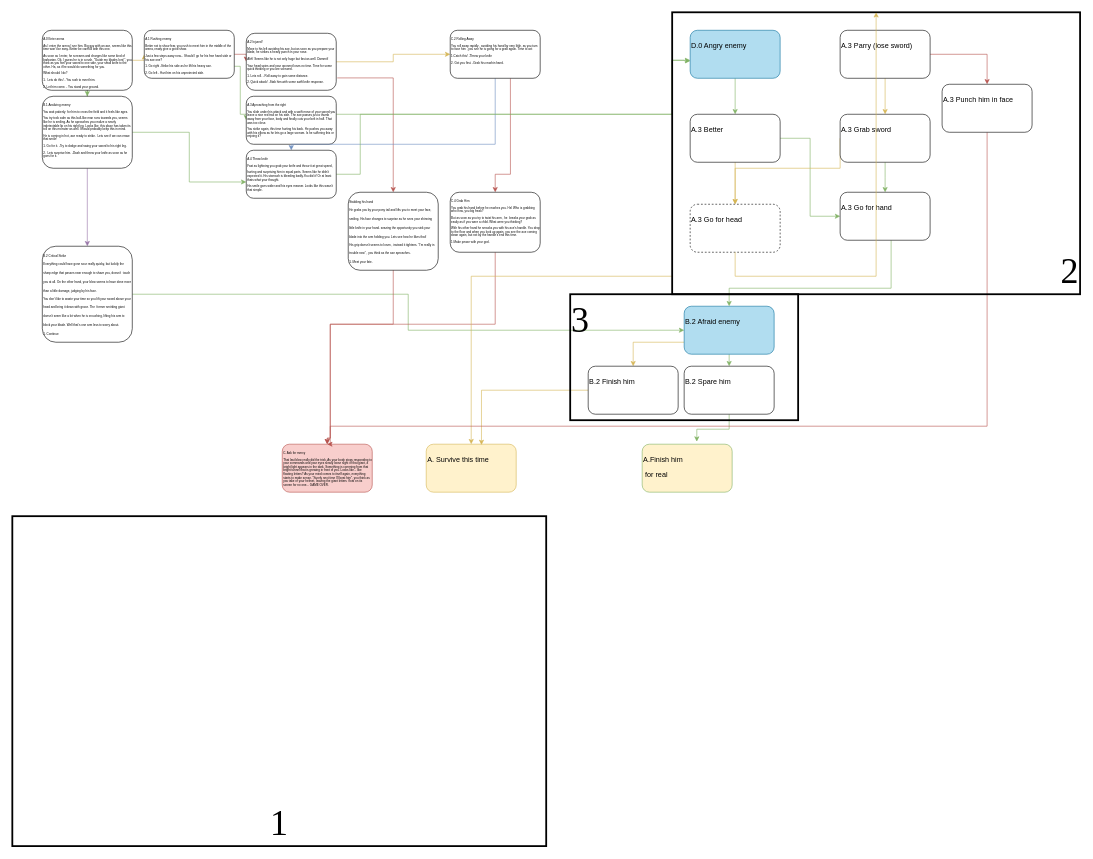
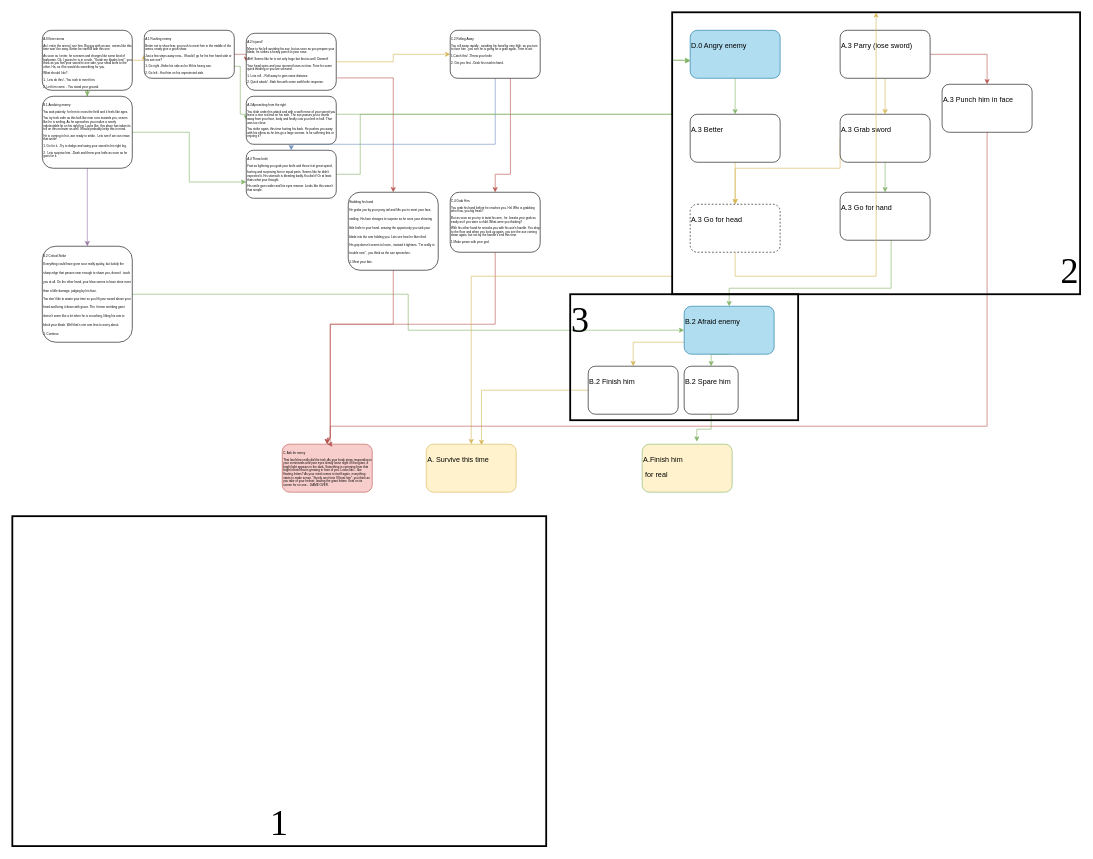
(809, 138) -> none
(729, 390) -> (711, 390)
